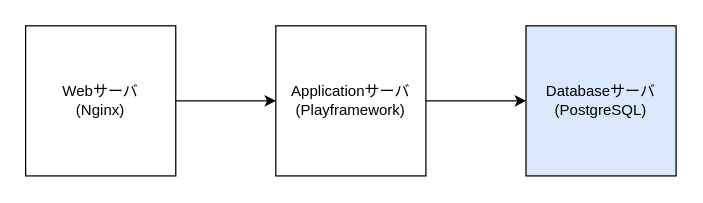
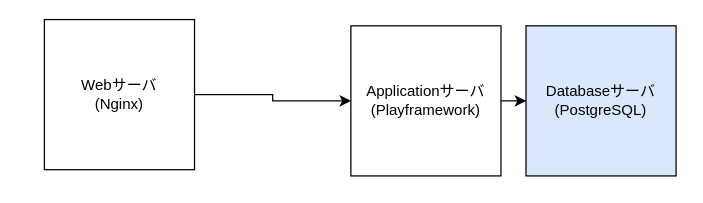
(101, 101) -> (119, 94)
(351, 101) -> (426, 101)
